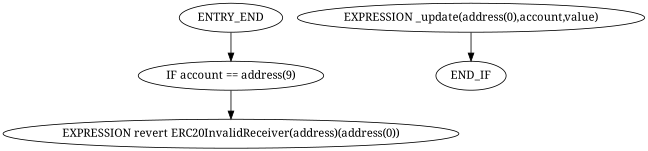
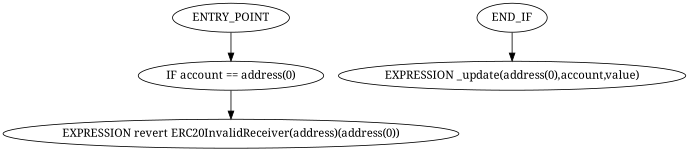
(231, 18) -> (231, 18)
(471, 43) -> (512, 43)
(231, 76) -> (231, 76)
